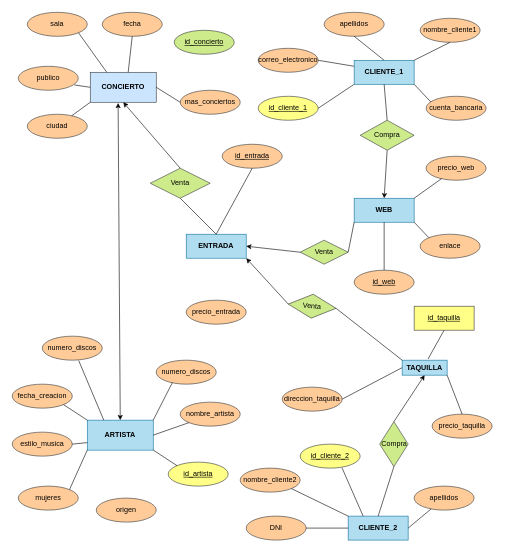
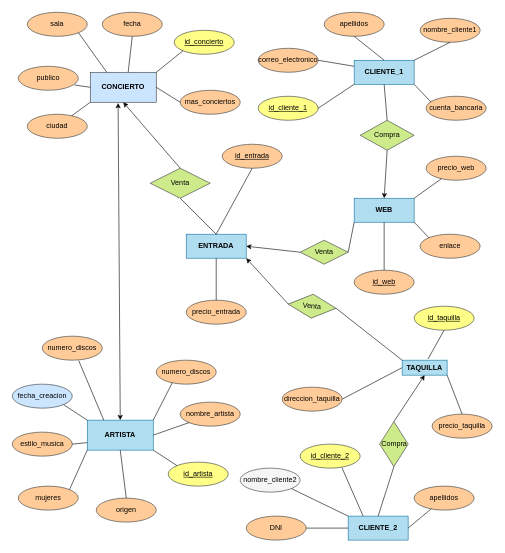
(204, 42) -> (204, 42)
none -> (170, 62)
none -> (216, 279)
(444, 318) -> (444, 318)
(42, 396) -> (42, 396)
none -> (123, 474)
(270, 480) -> (270, 480)
